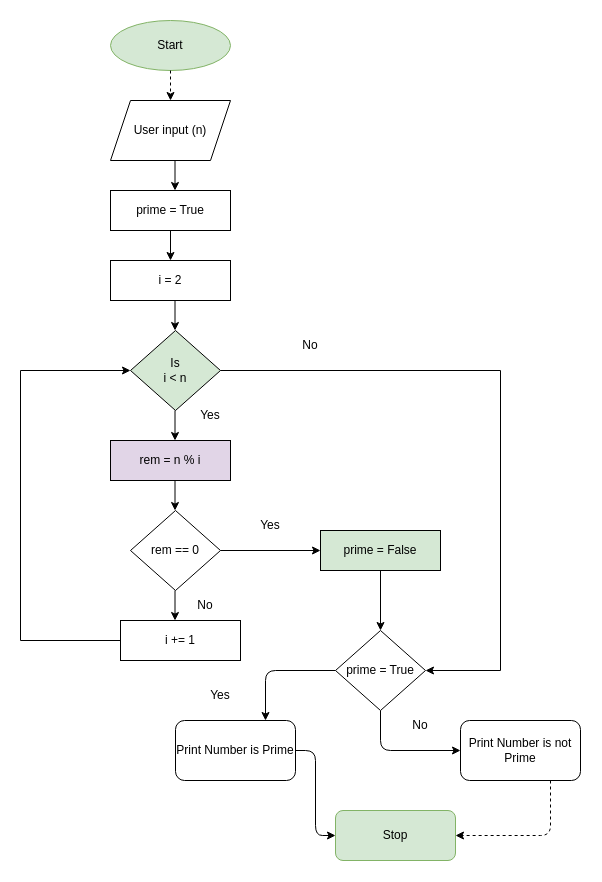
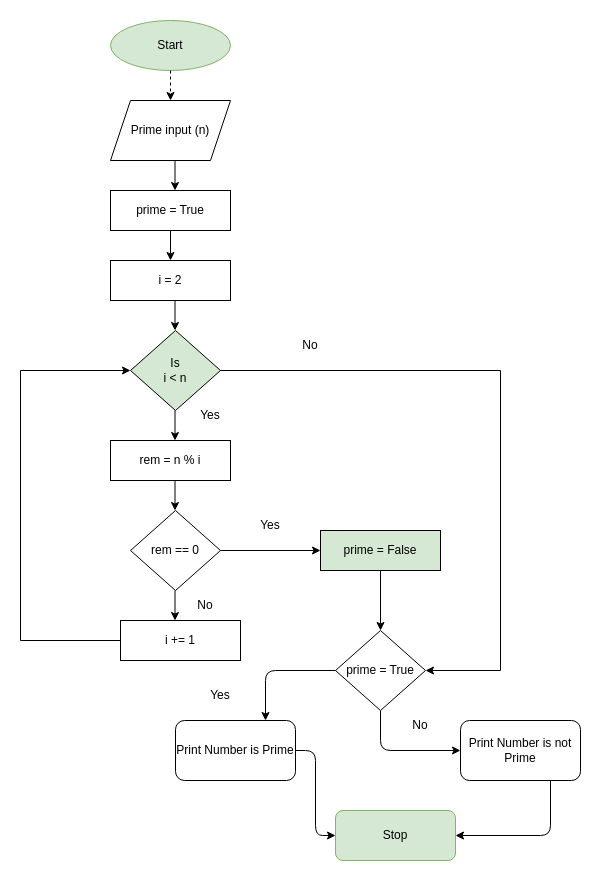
(171, 131) -> (171, 131)
(171, 461) -> (171, 461)
(528, 836) -> (528, 836)
